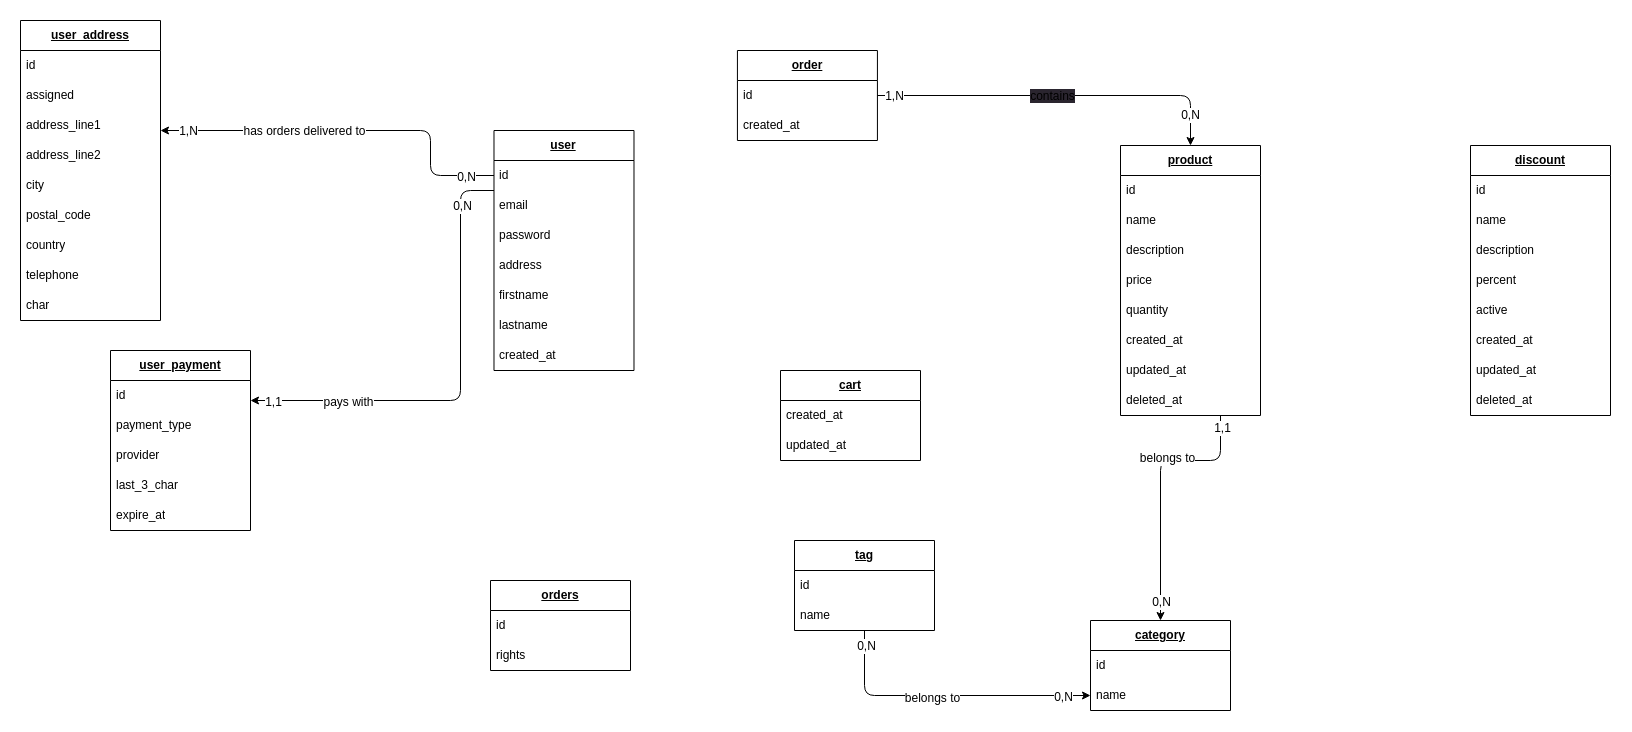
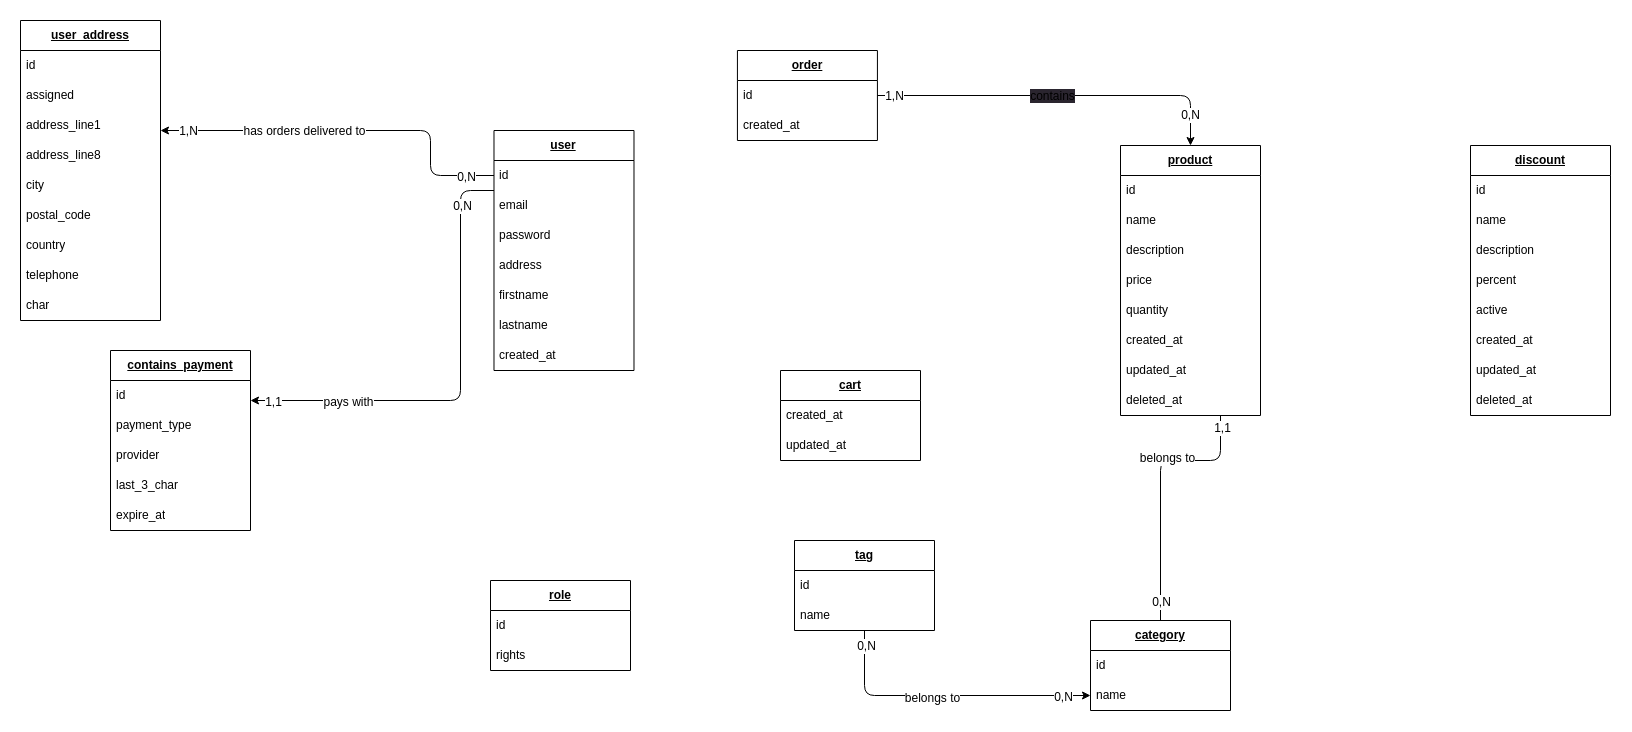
(67, 156) -> (67, 156)
(181, 366) -> (181, 366)
(561, 596) -> (561, 596)
(1161, 612) -> (1161, 615)
